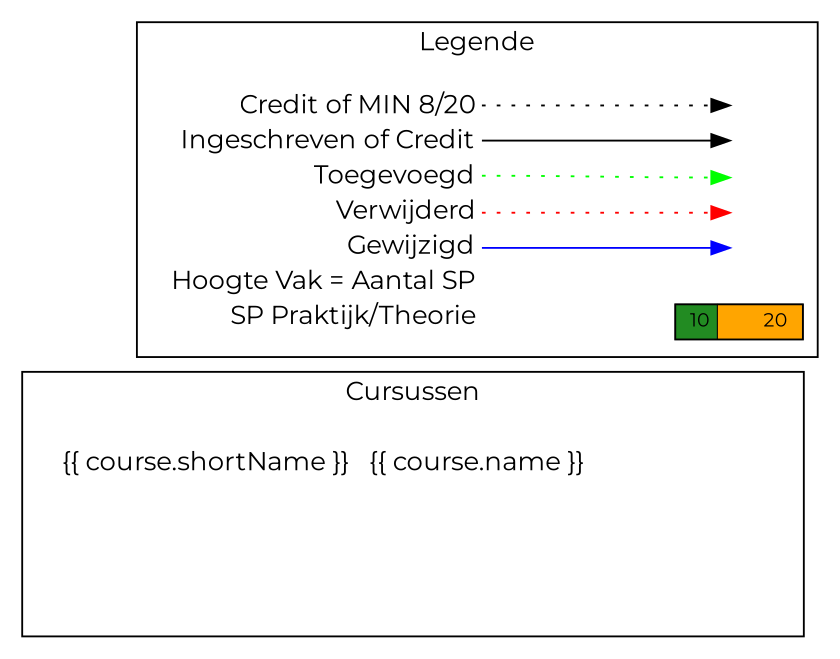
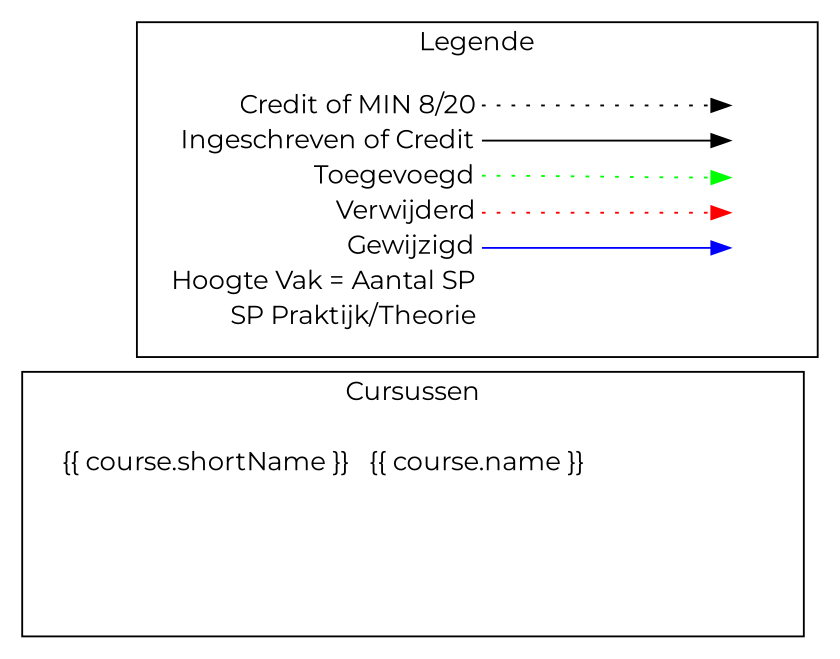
(739, 322) -> none
